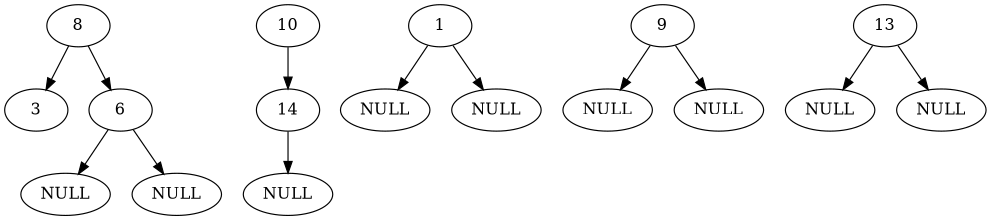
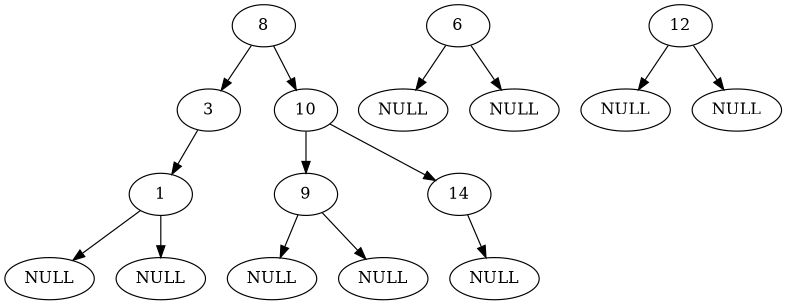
(885, 26) -> (681, 26)
(97, 63) -> (282, 63)
none -> (306, 146)
none -> (188, 147)
